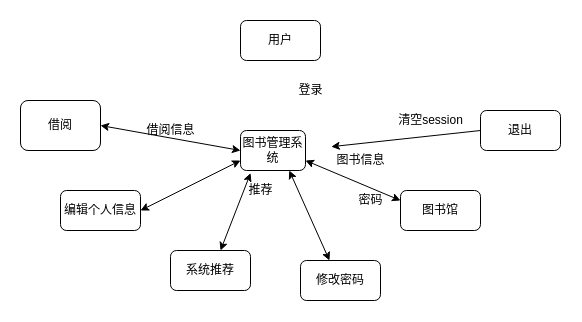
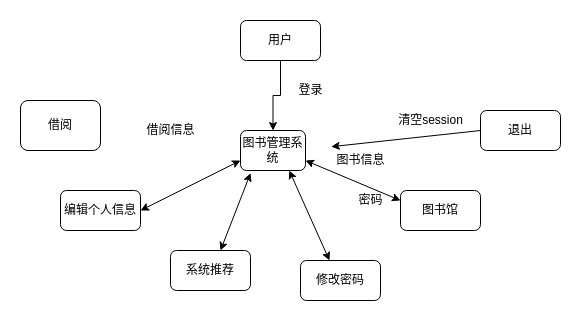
none -> (281, 96)
(170, 138) -> none
(261, 191) -> none
